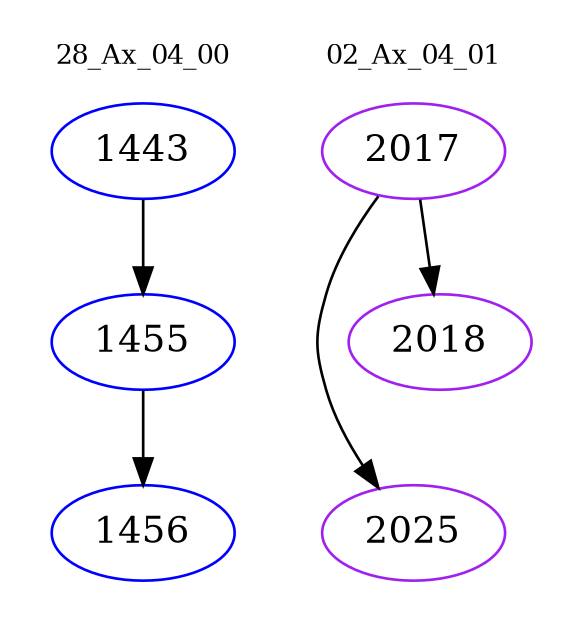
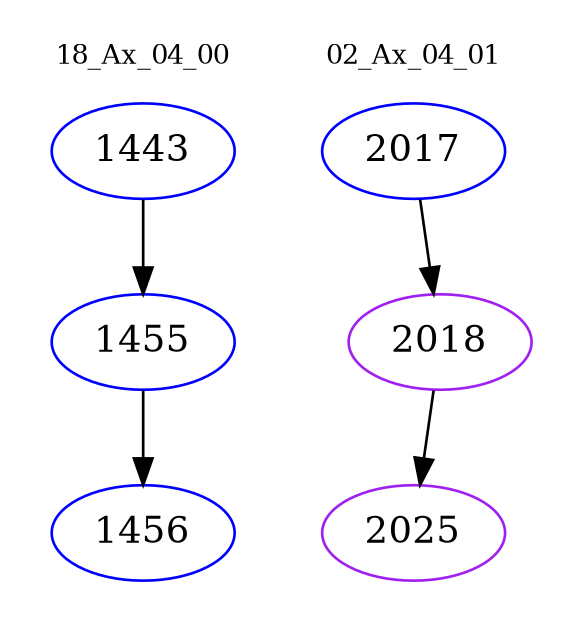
(143, 57) -> (143, 57)
(414, 151) -> (414, 151)
(318, 329) -> (429, 424)
